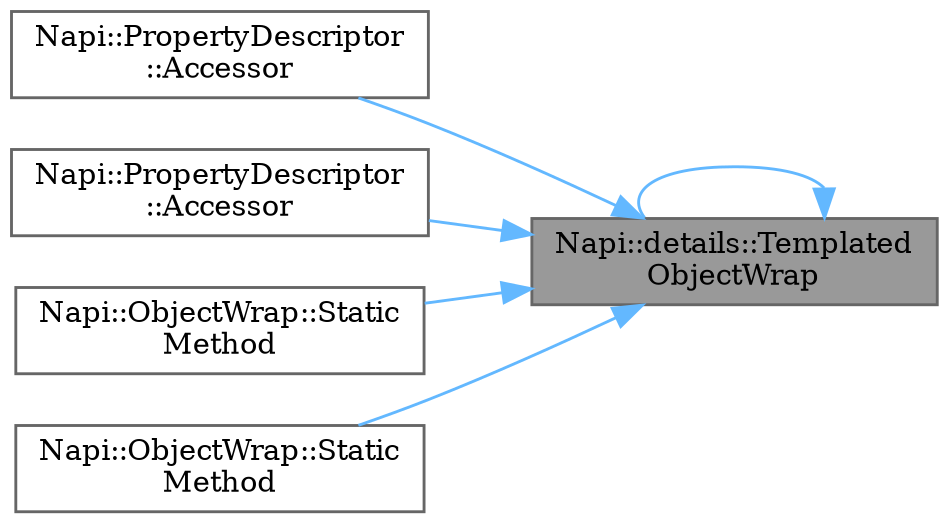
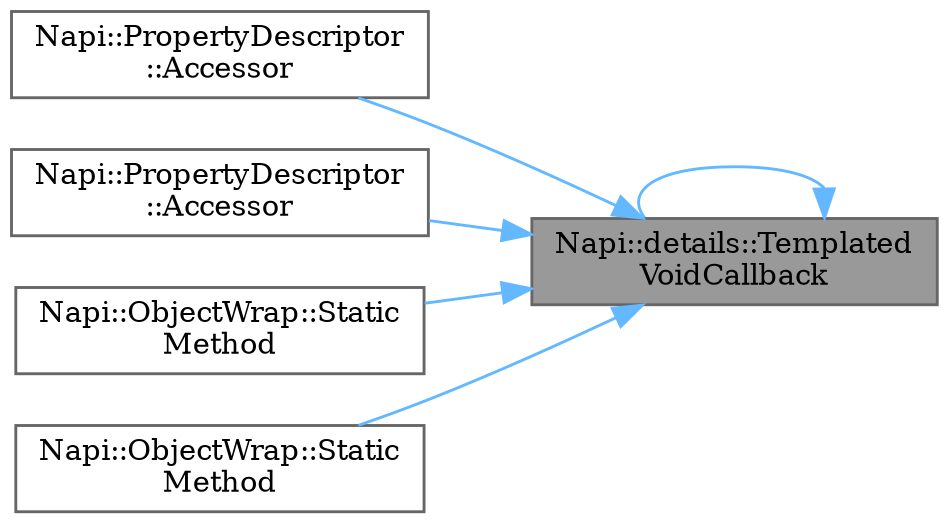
(735, 262) -> (735, 262)
